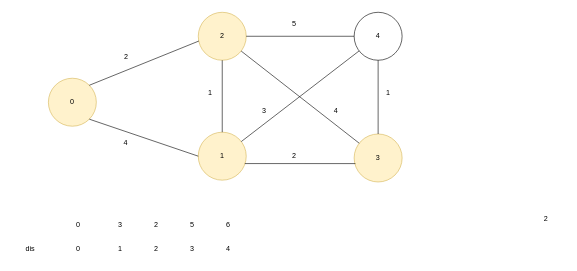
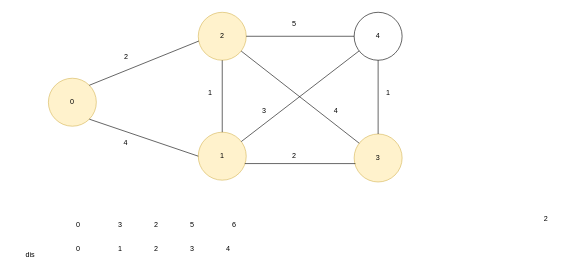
(228, 225) -> (234, 225)
(30, 249) -> (30, 255)
